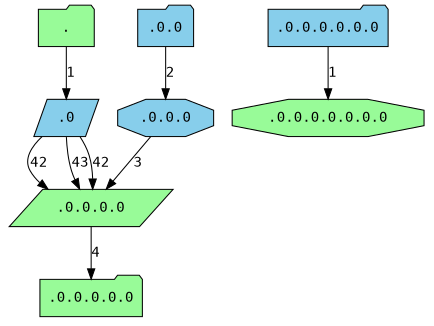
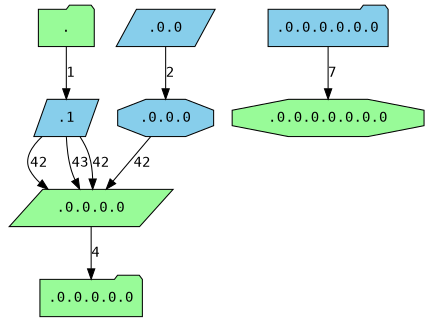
(166, 28) -> (166, 28)
(333, 73) -> (333, 73)
(66, 118) -> (66, 118)
(138, 163) -> (142, 163)
